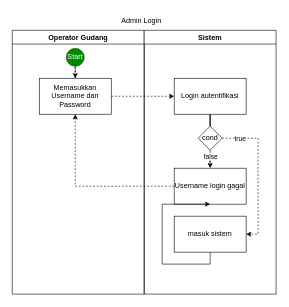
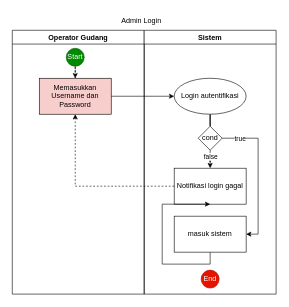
(75, 96) -> (75, 96)
(140, 96) -> (140, 96)
(210, 96) -> (210, 96)
(258, 183) -> (258, 183)
(210, 186) -> (210, 186)
none -> (210, 279)
